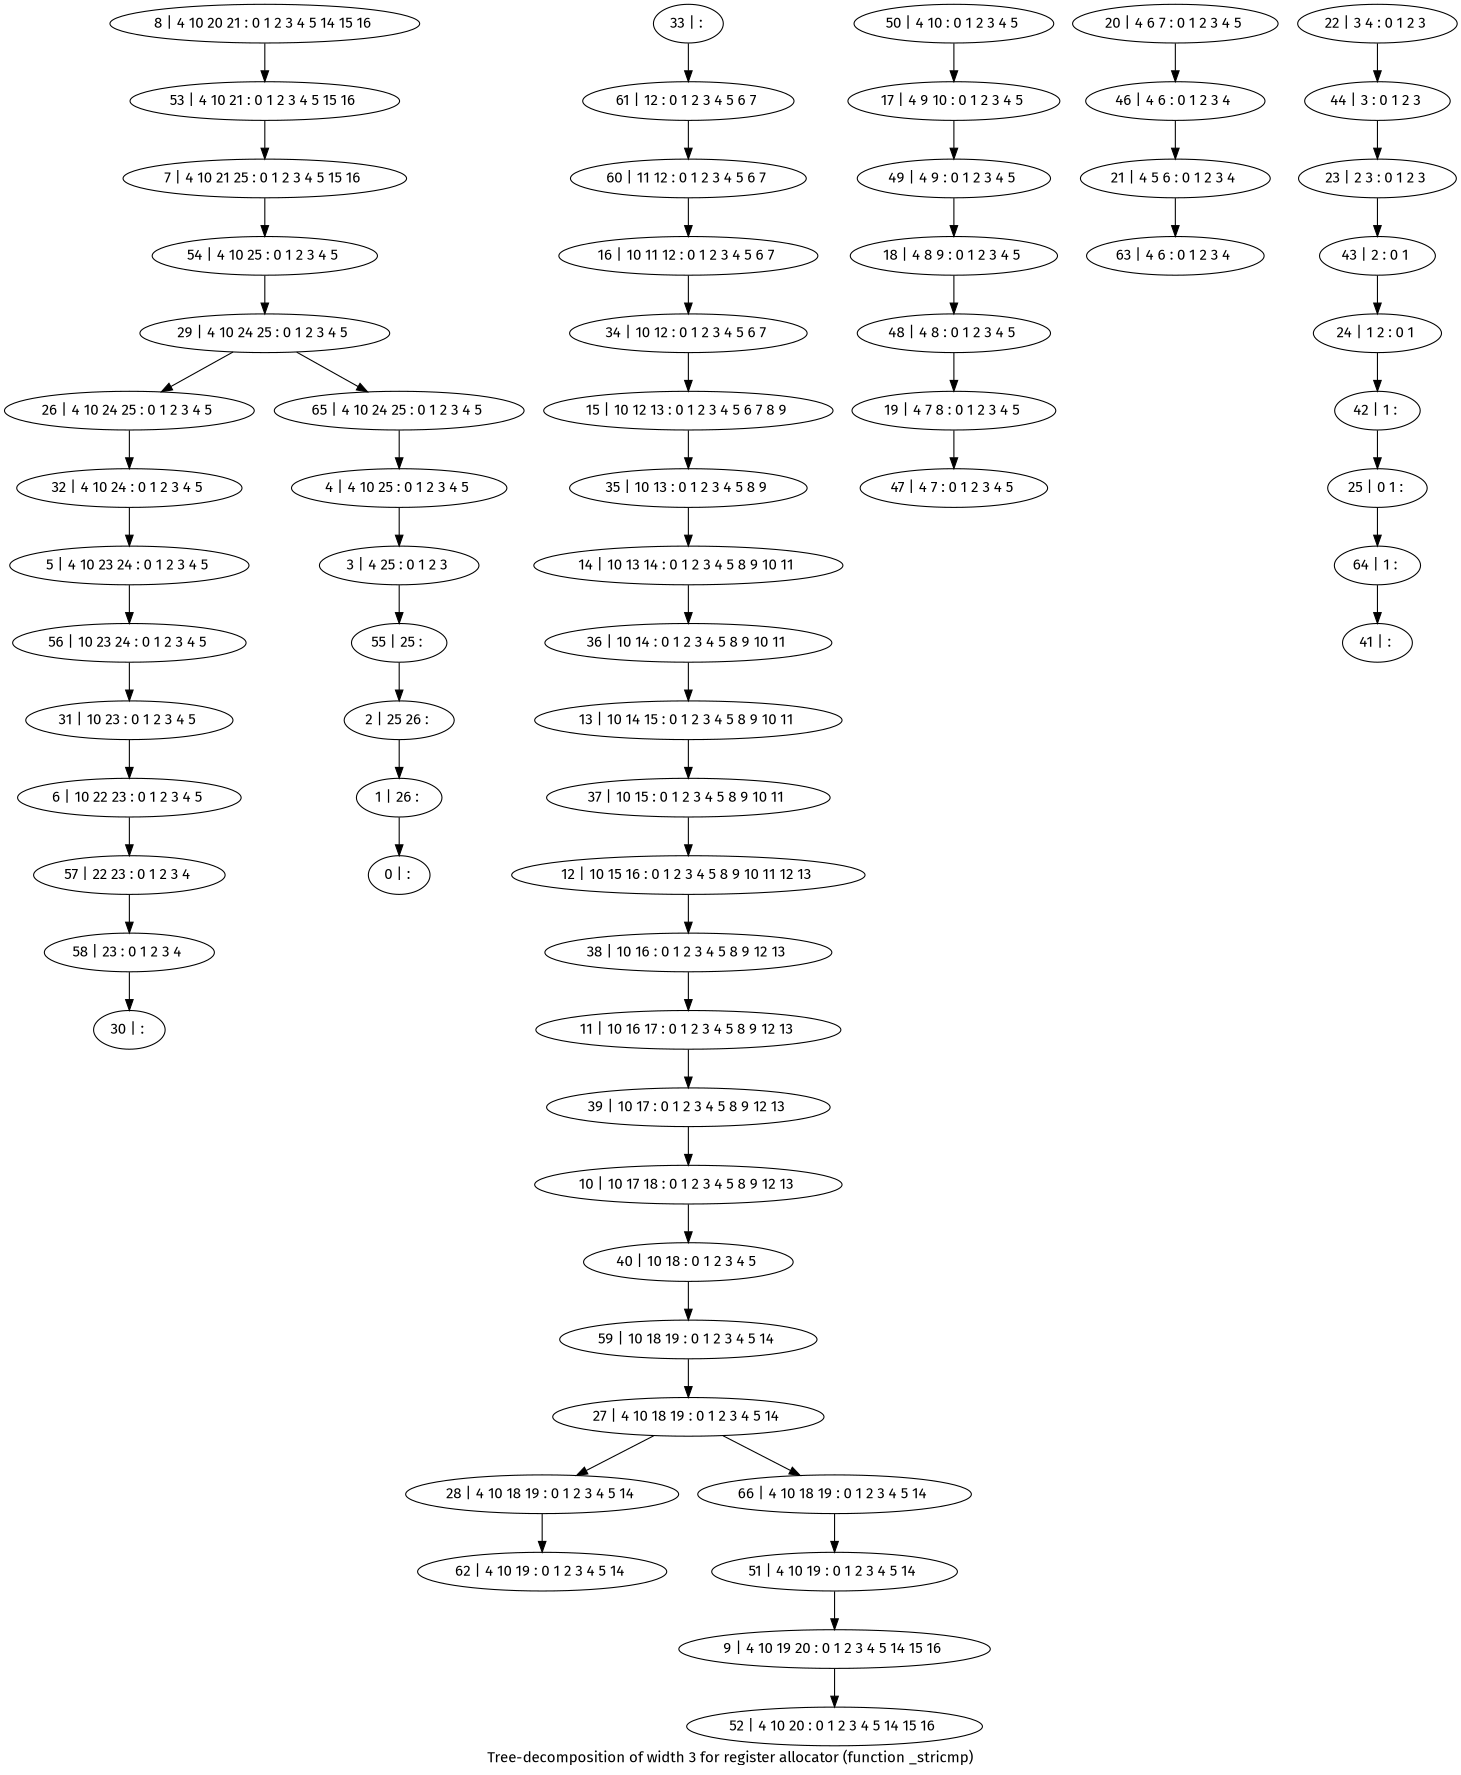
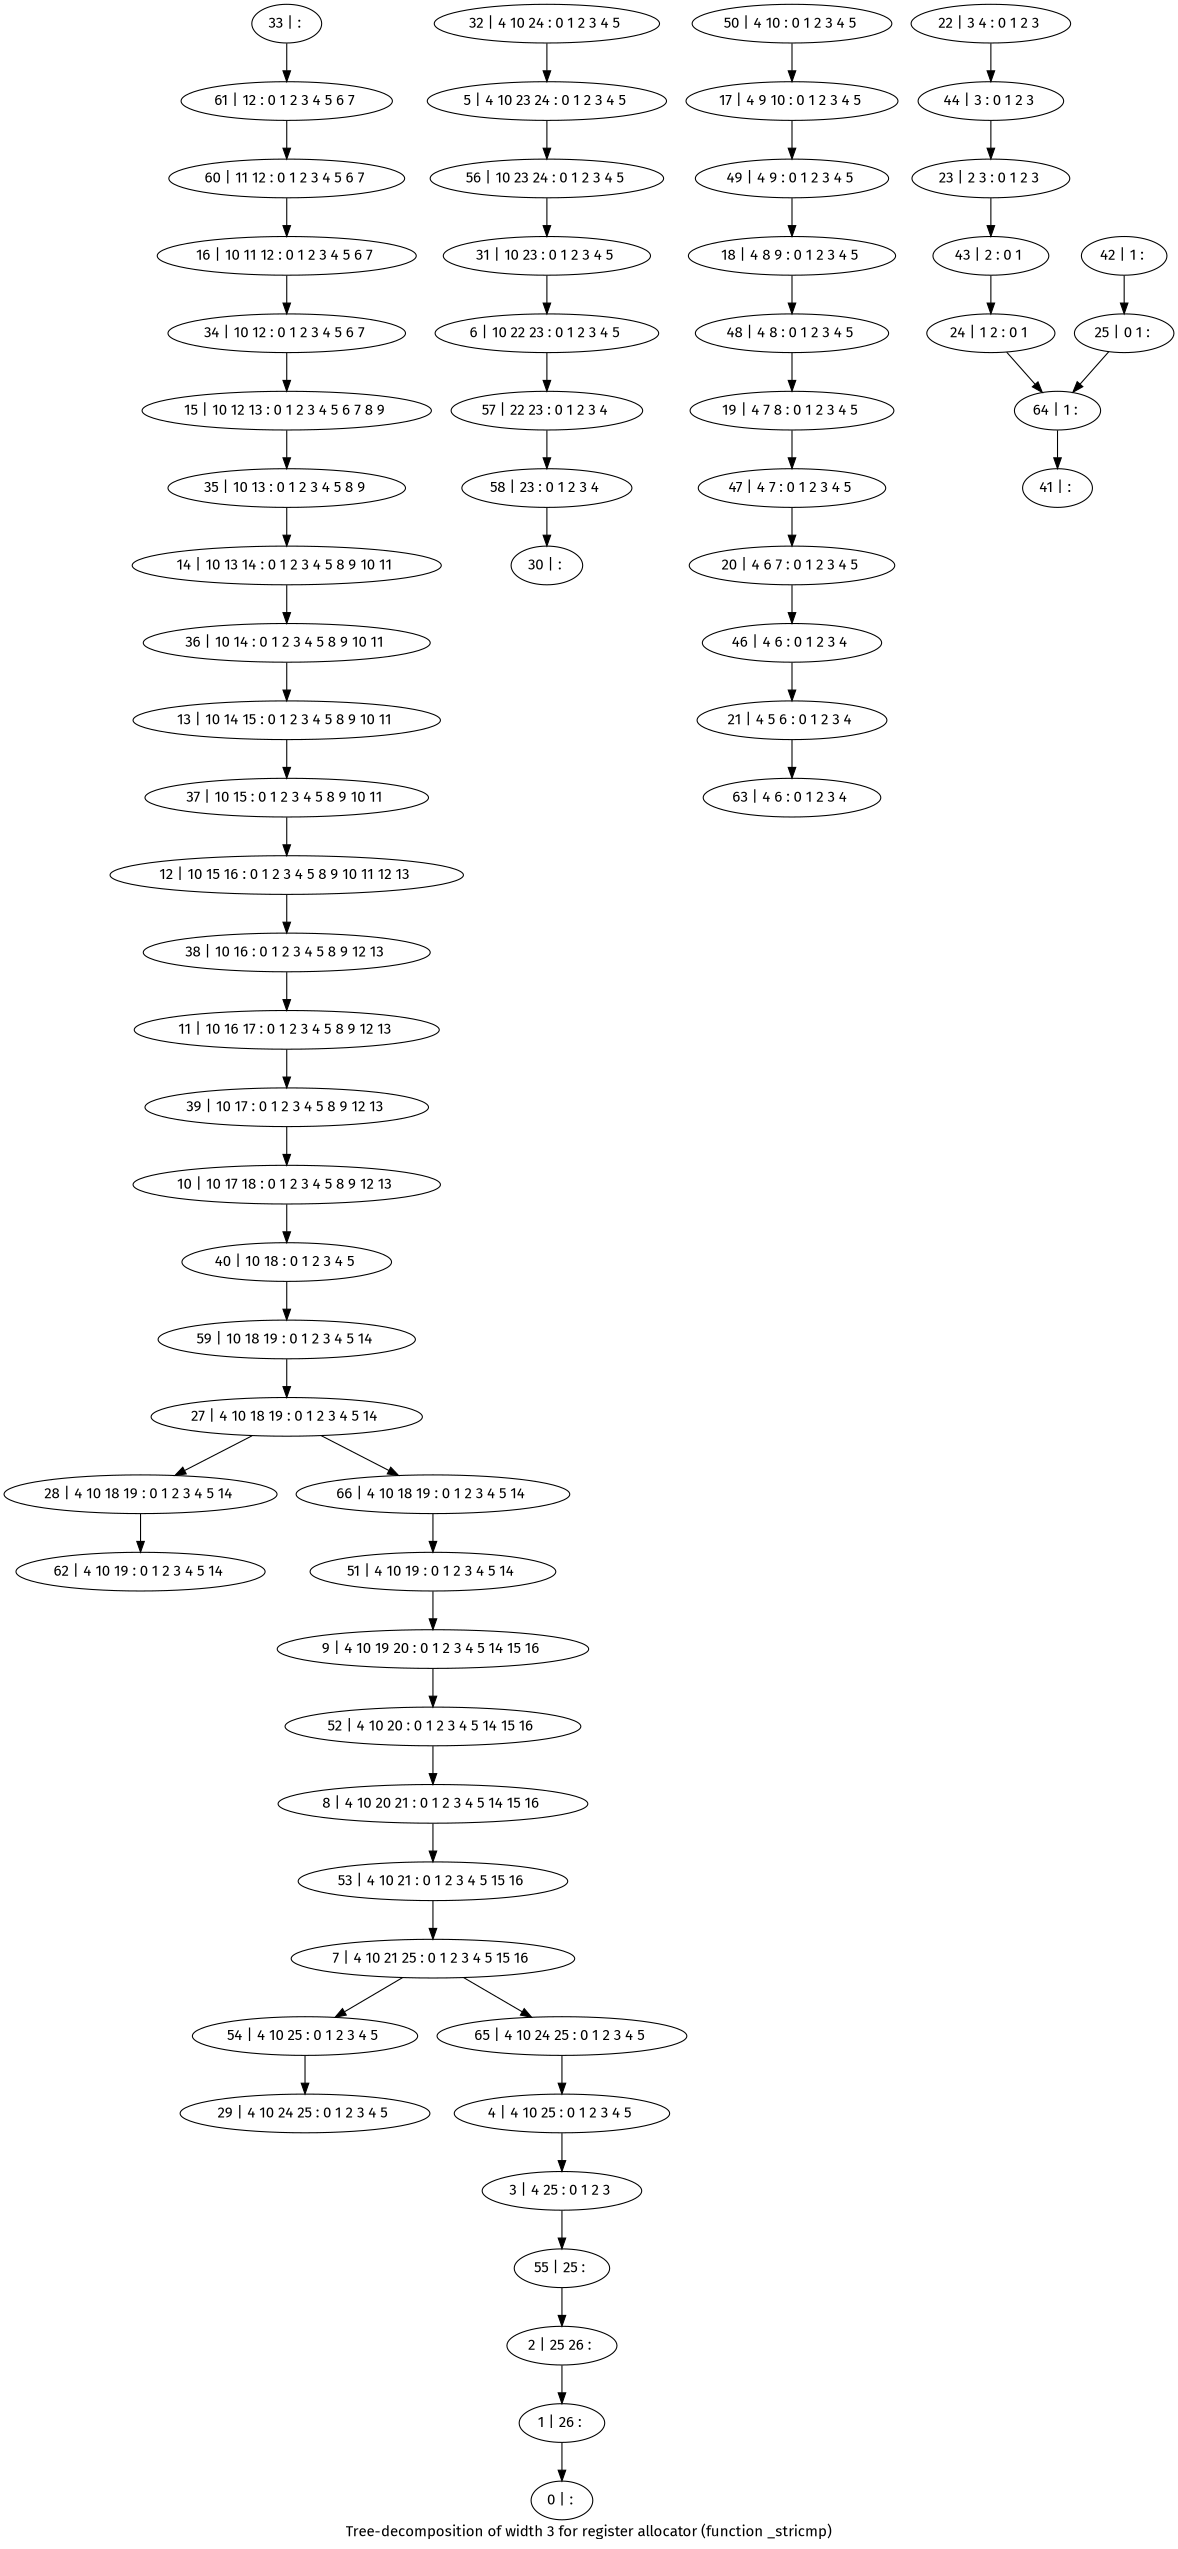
(1377, 367) -> (1021, 368)
(327, 369) -> (493, 1995)
(129, 411) -> none
none -> (792, 521)
none -> (433, 1760)
